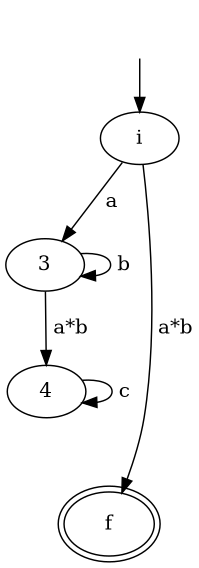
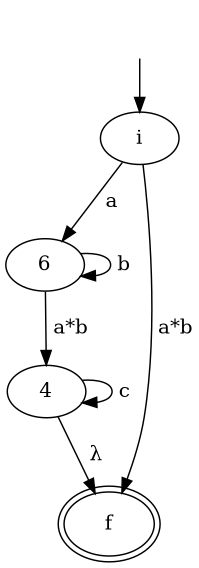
(45, 265) -> (45, 265)
none -> (73, 449)
